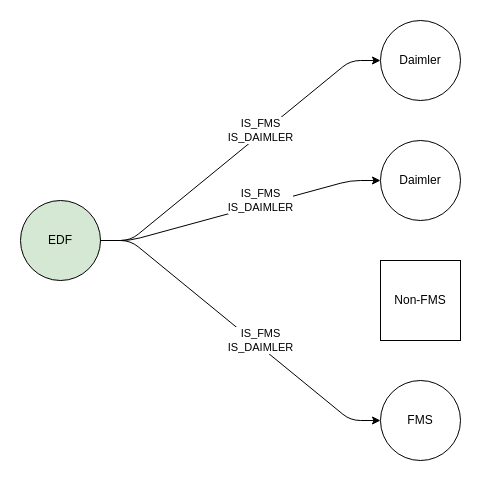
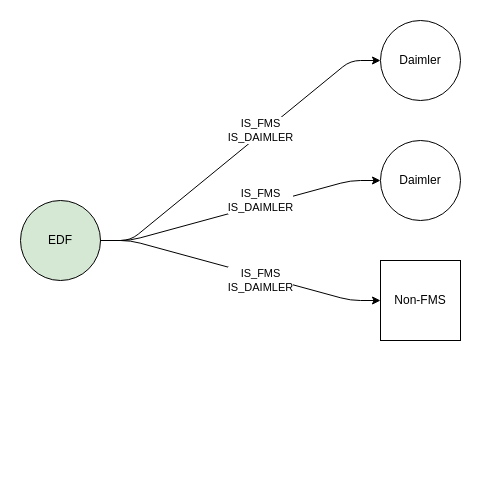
none -> (183, 255)
(247, 336) -> none
(421, 421) -> none
